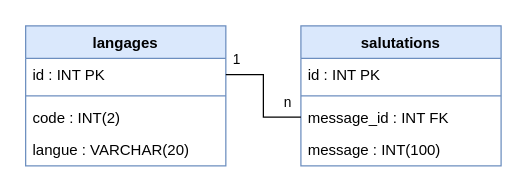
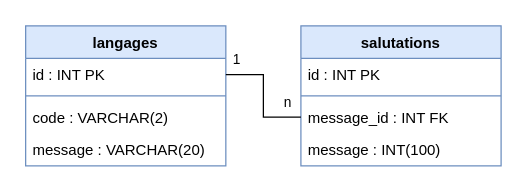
(81, 118) -> (98, 118)
(109, 150) -> (115, 150)
